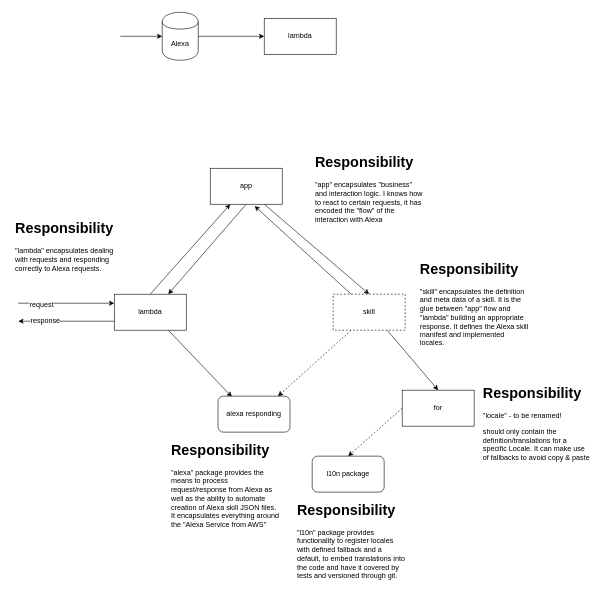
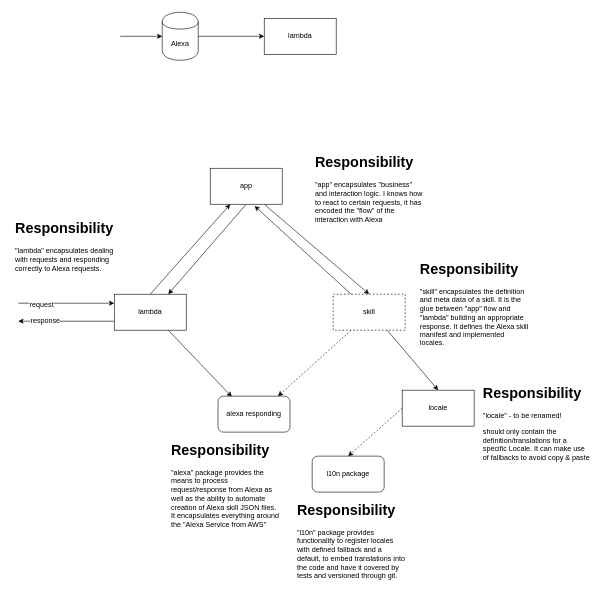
(438, 408) -> (438, 408)
